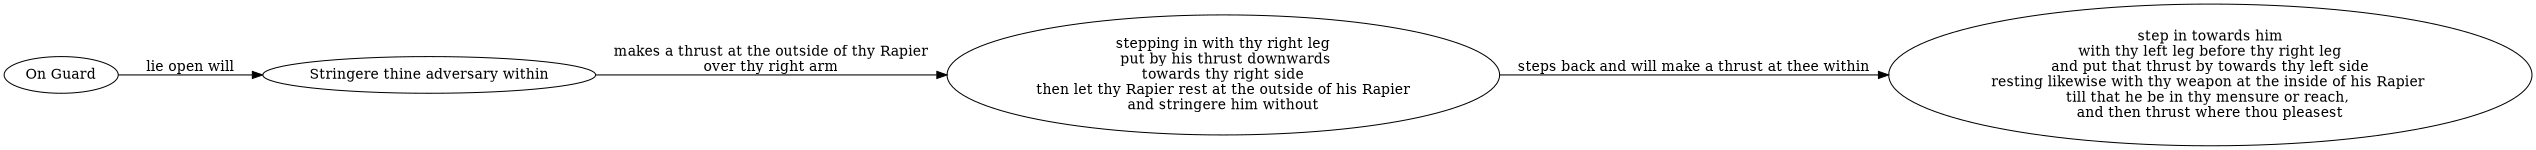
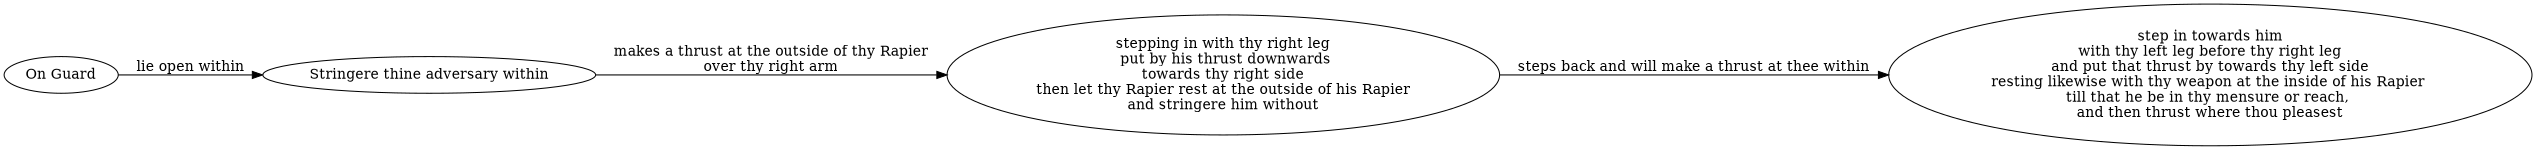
(191, 67) -> (191, 67)
